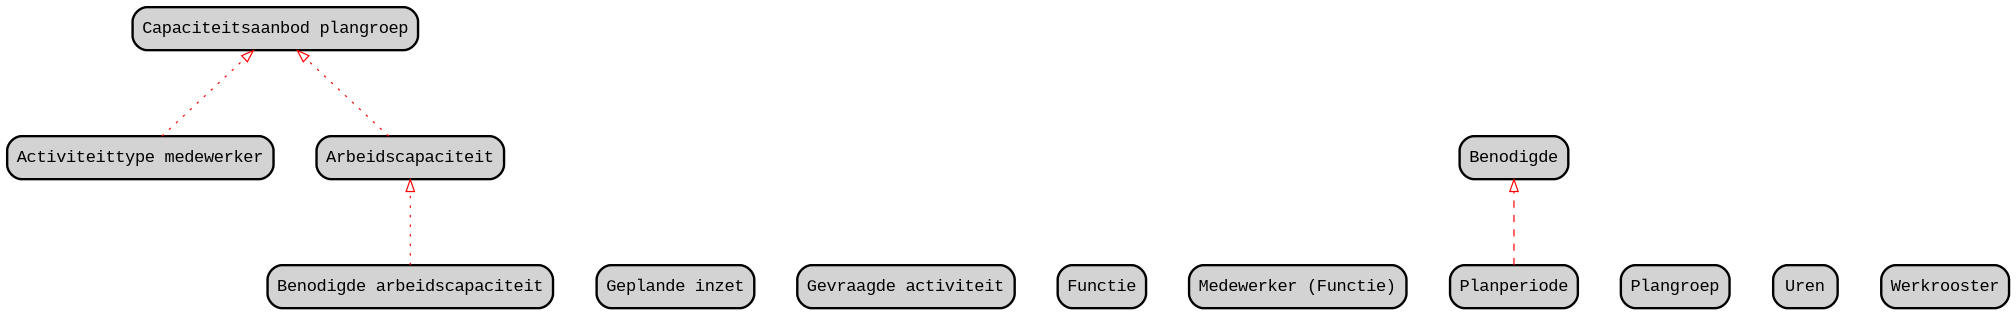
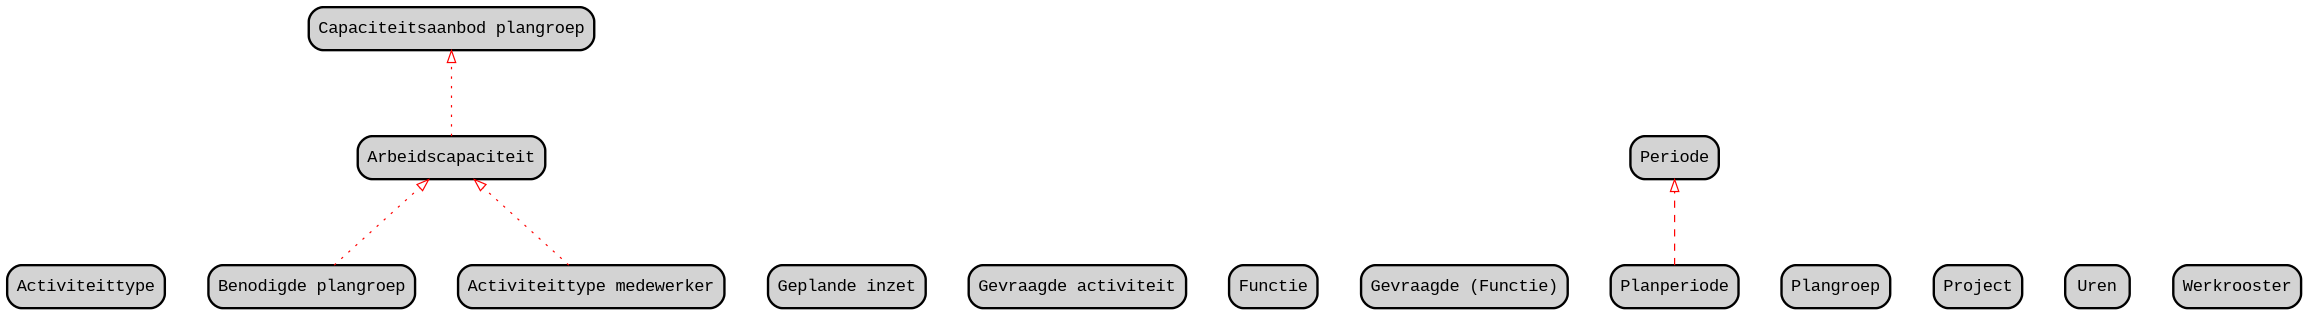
(203, 97) -> (526, 226)
(1514, 158) -> (1675, 158)
none -> (86, 287)
(410, 287) -> (312, 287)
(1298, 287) -> (1464, 287)
none -> (1978, 287)
